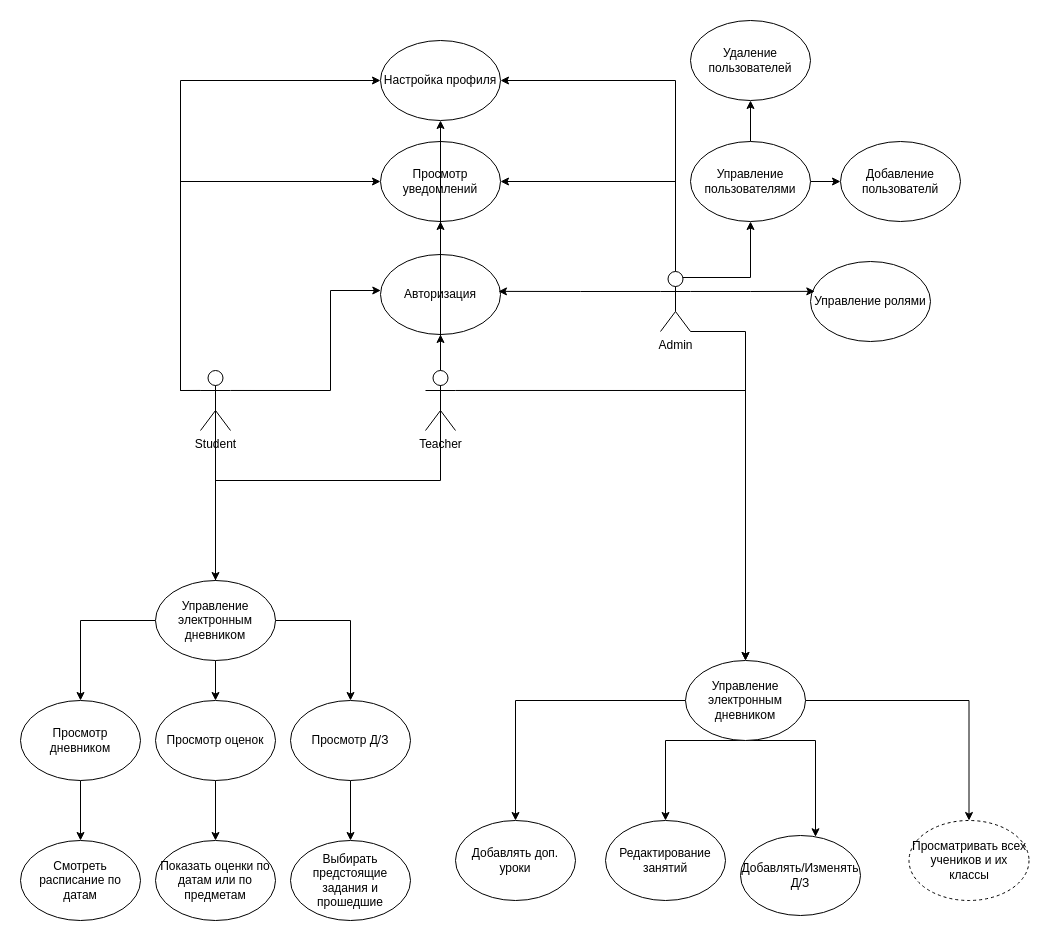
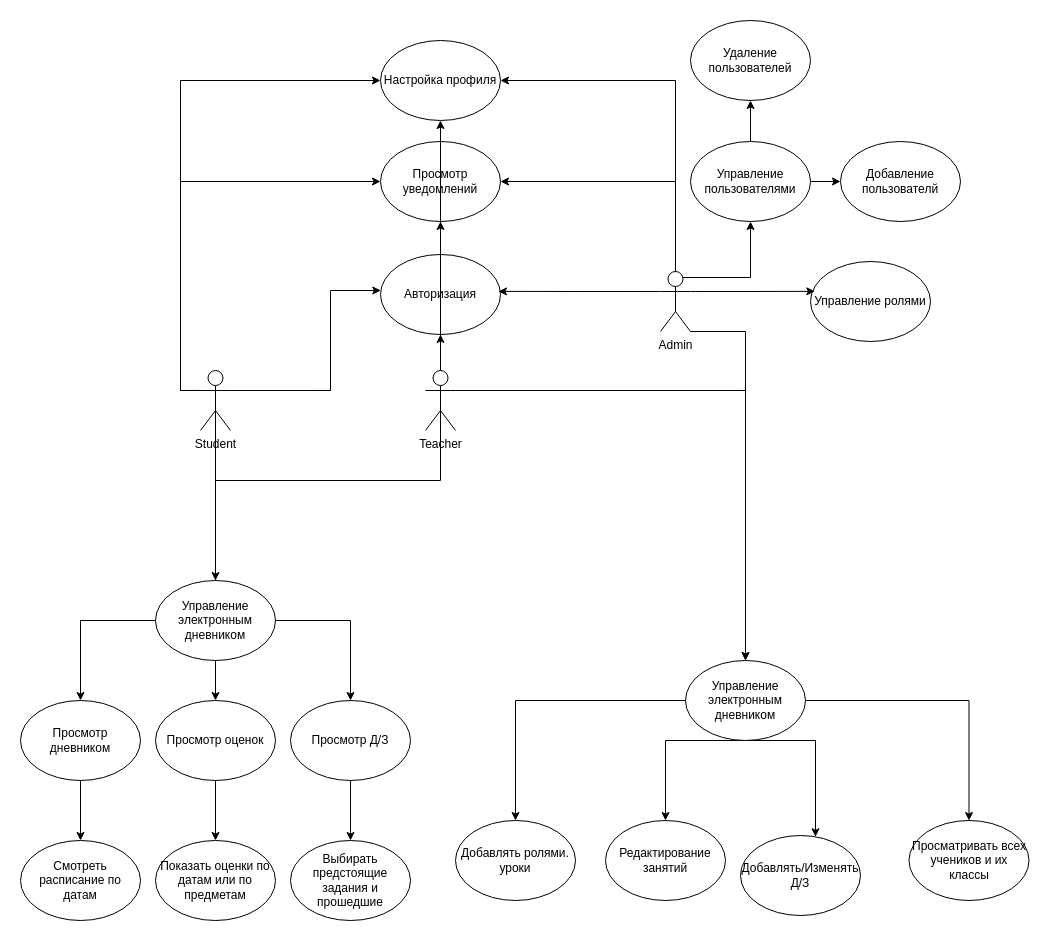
(516, 861) -> (516, 861)
(969, 861) -> (969, 861)
